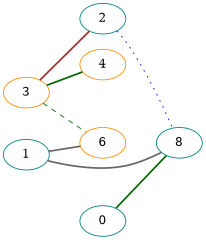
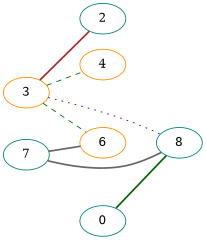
(148, 77) -> (105, 113)
(65, 79) -> (65, 79)
(26, 155) -> (26, 155)
